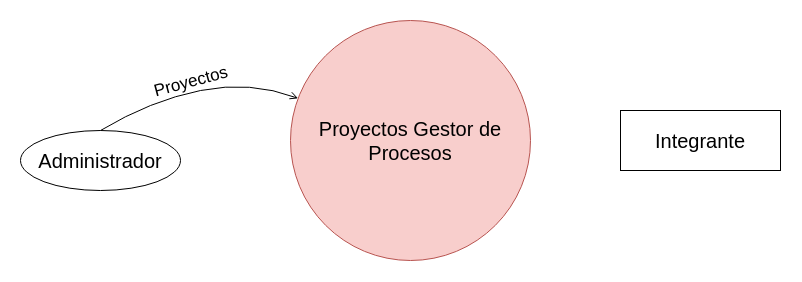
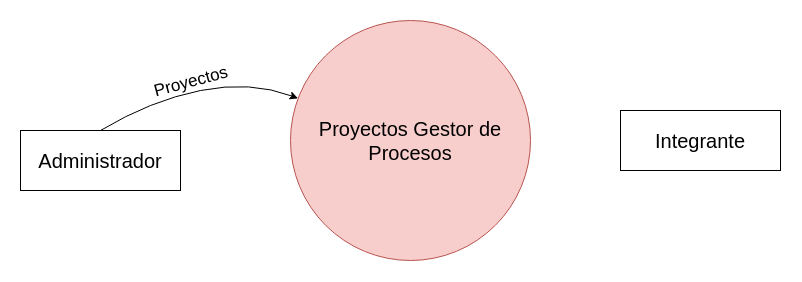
(292, 96) -> (290, 95)
(101, 161) -> (101, 161)
